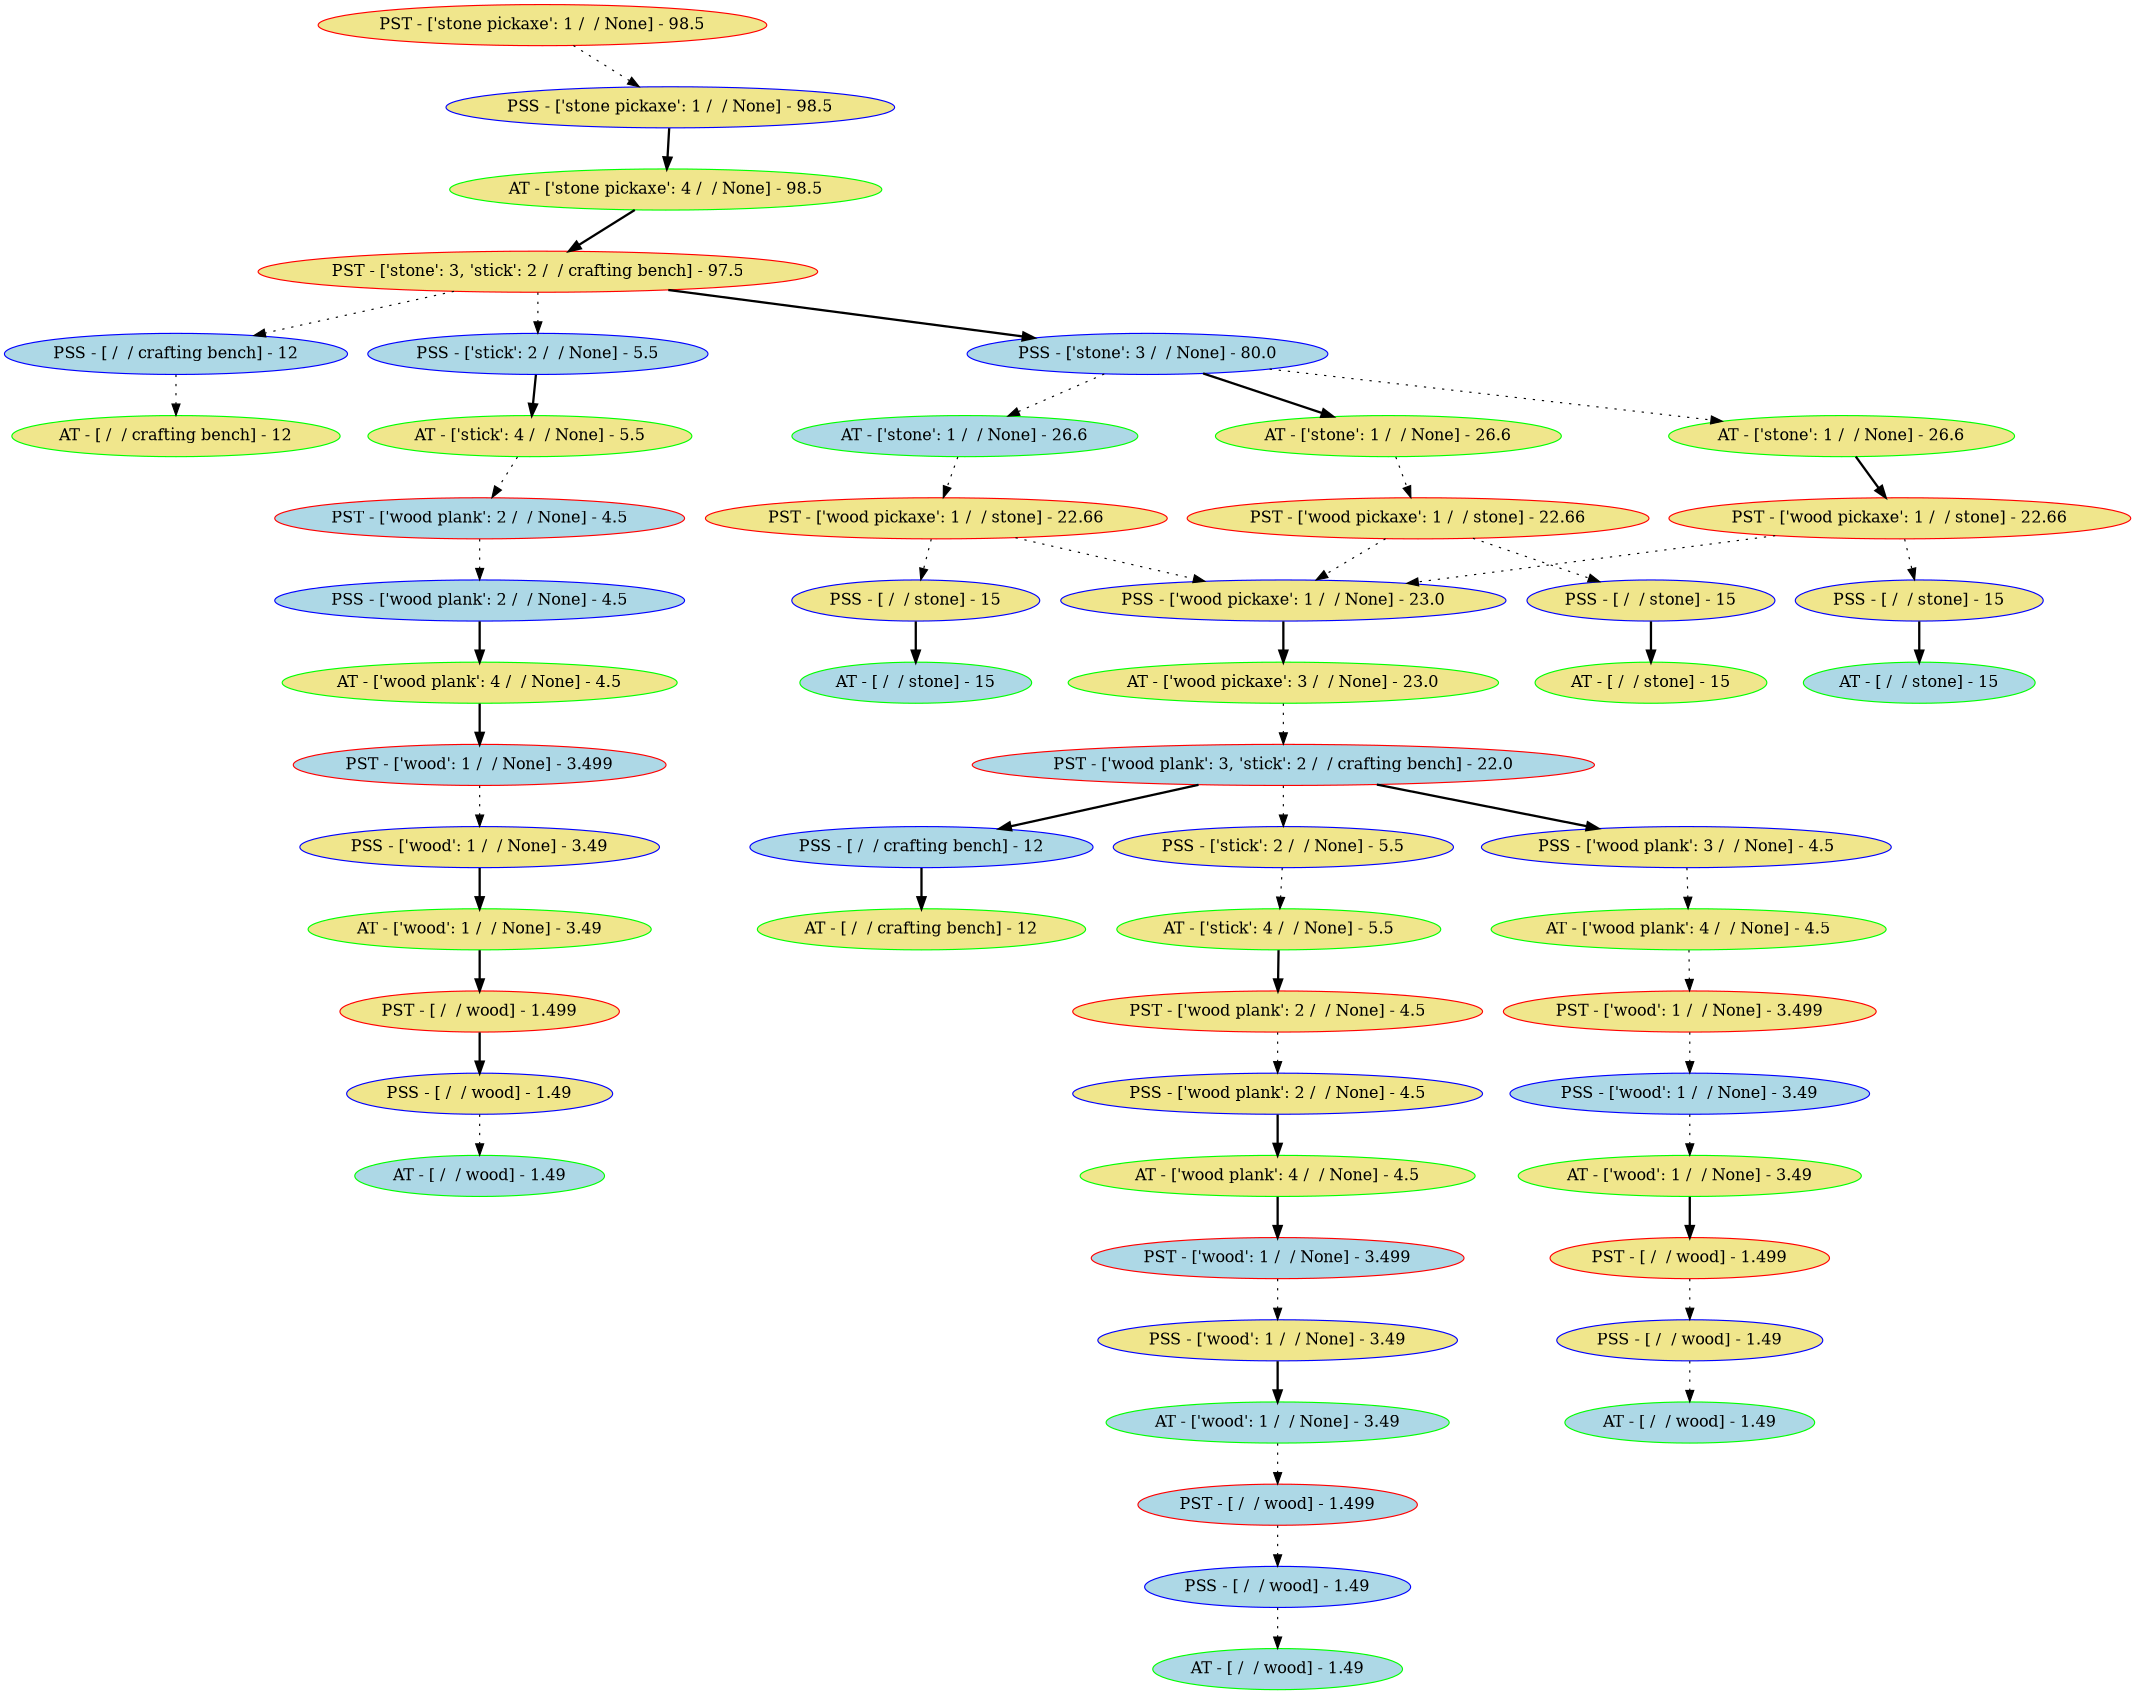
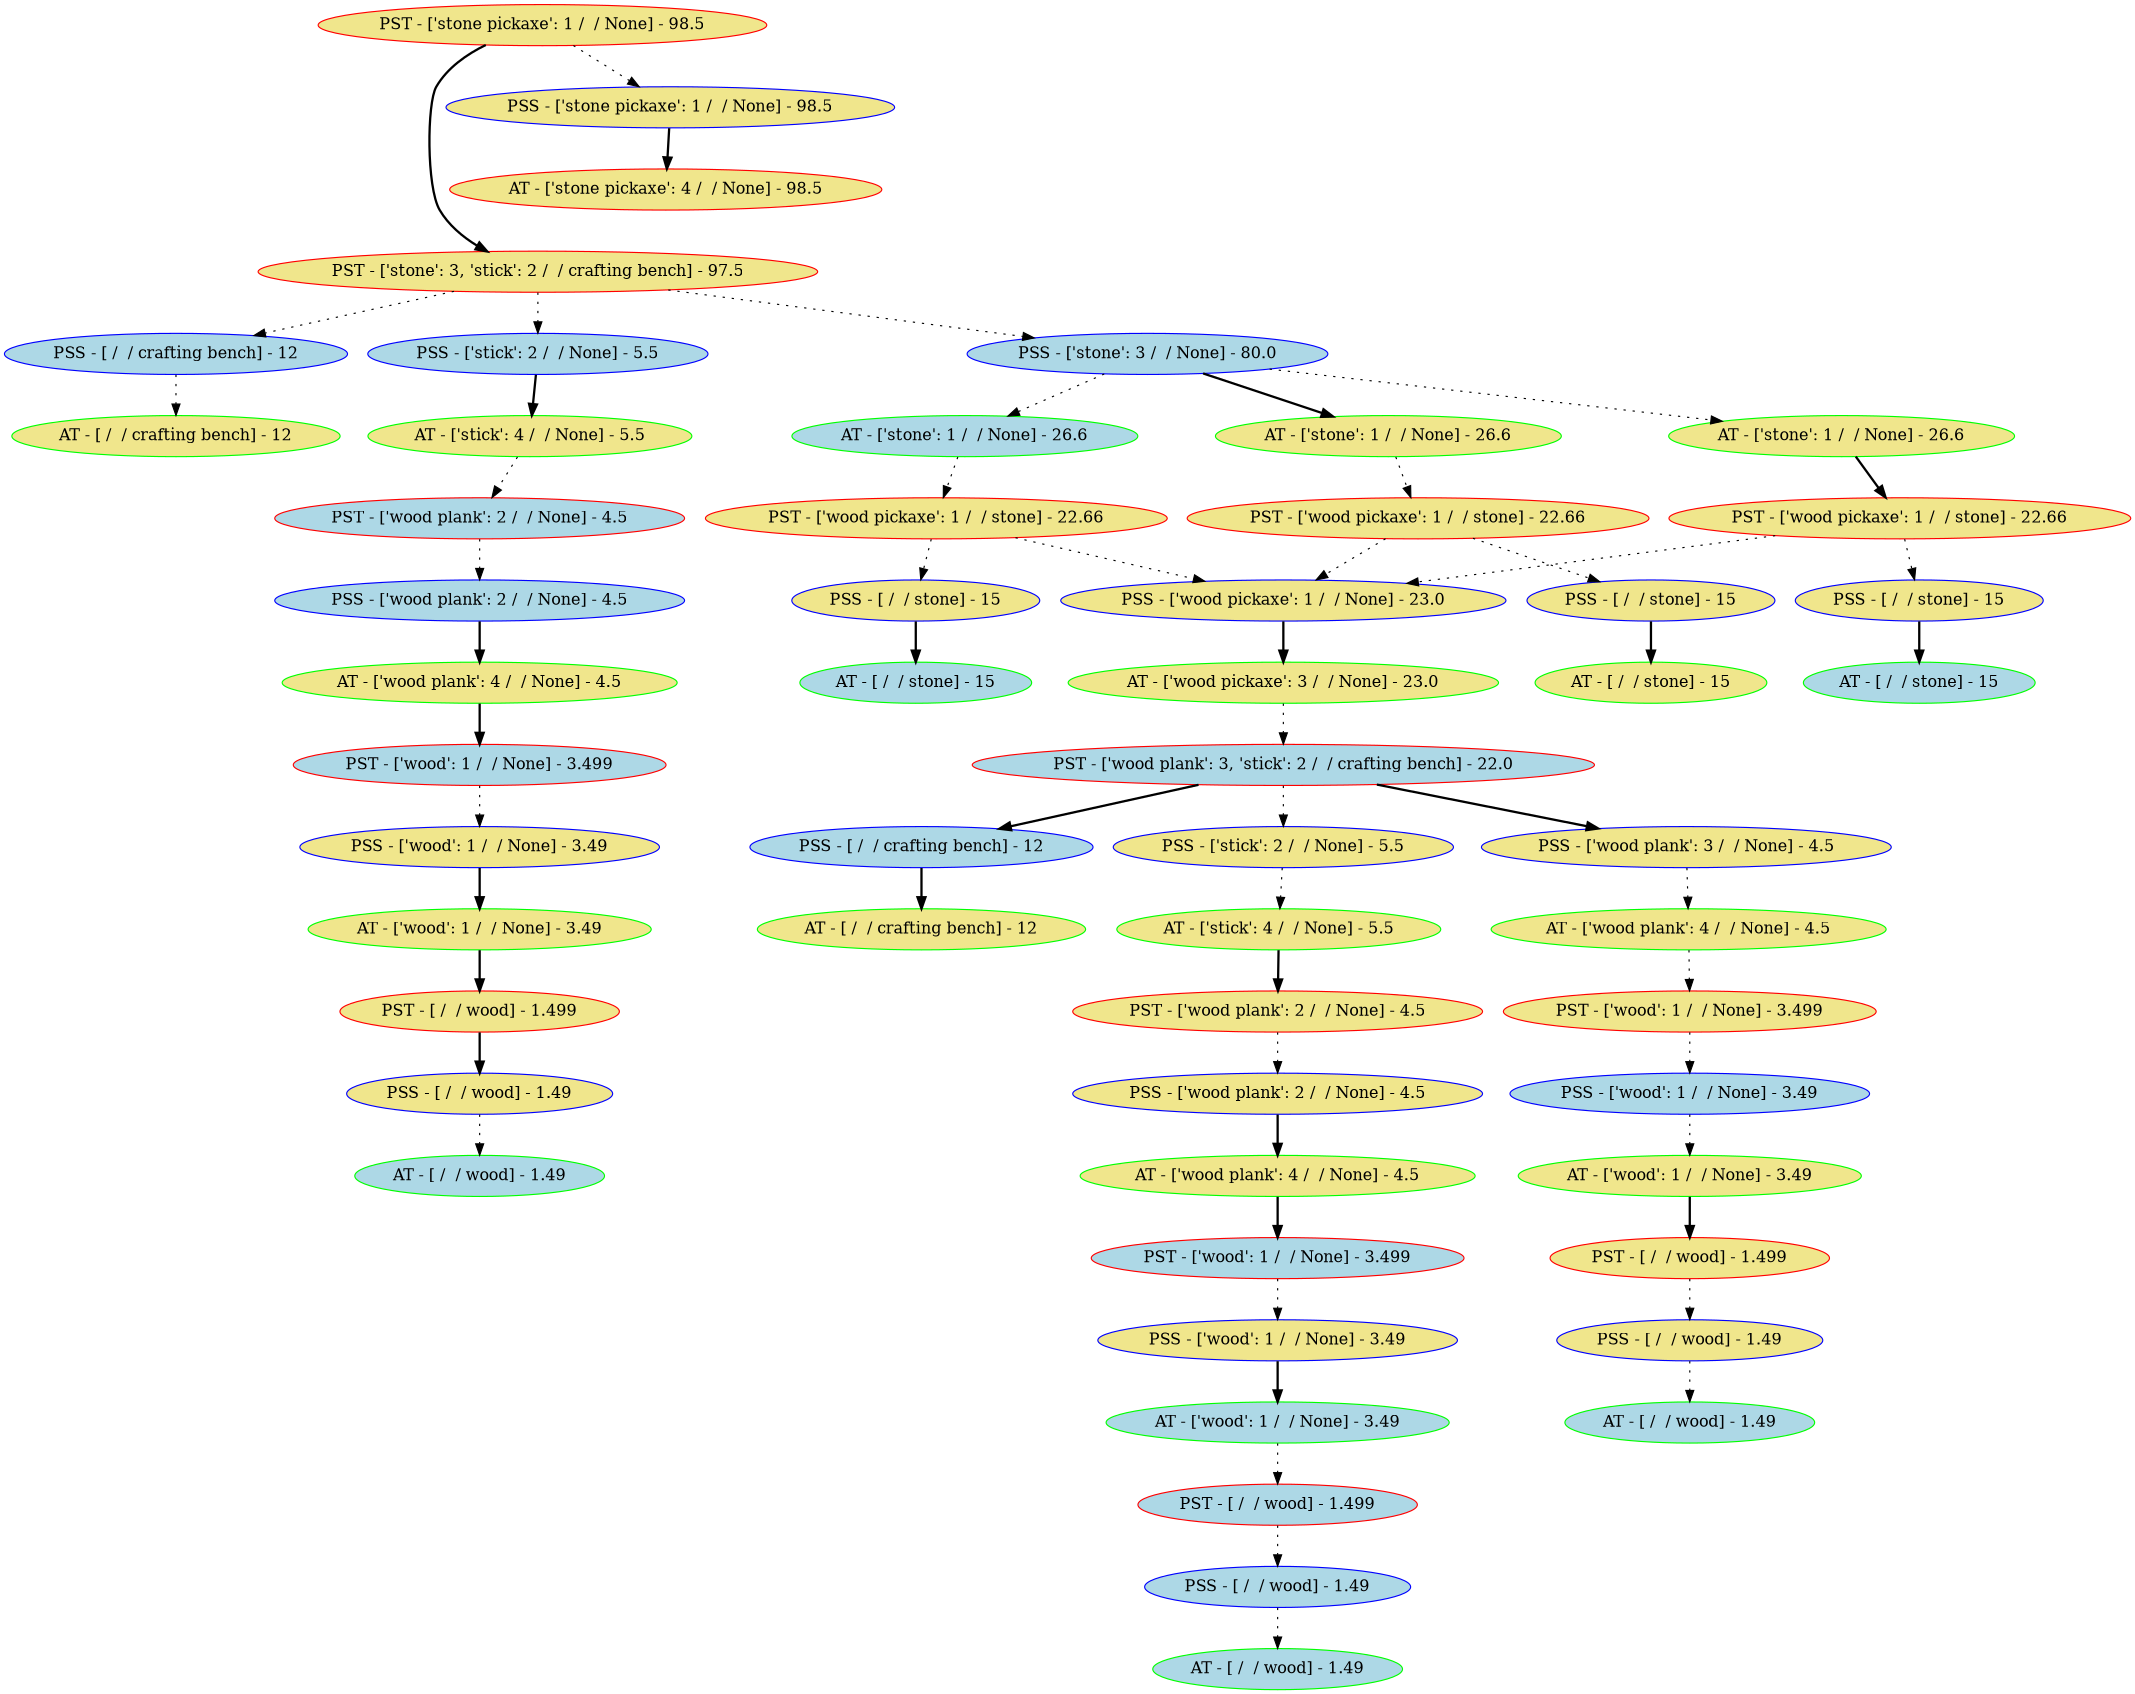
(666, 190) -> (666, 190)
(607, 228) -> (430, 142)
(846, 313) -> (846, 313)
